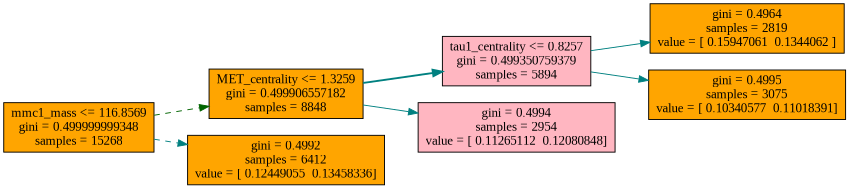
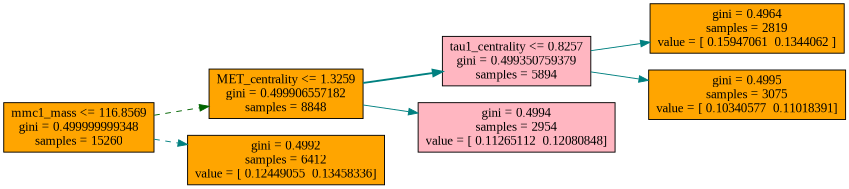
(79, 127) -> (79, 127)
